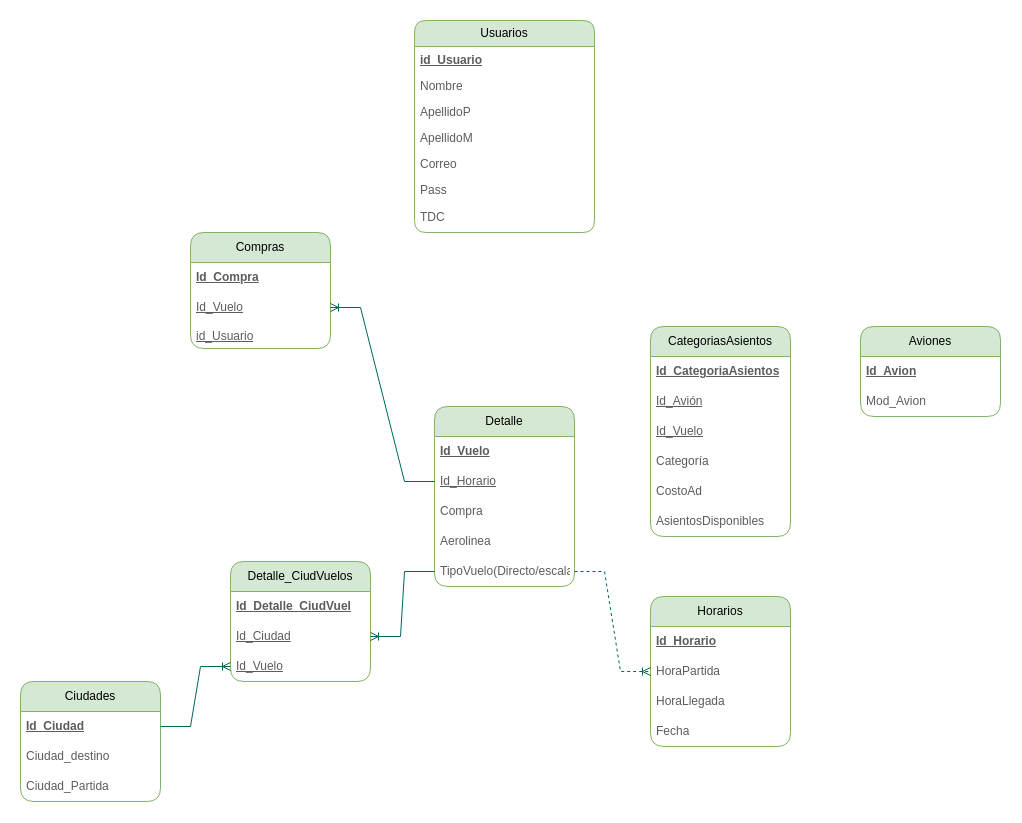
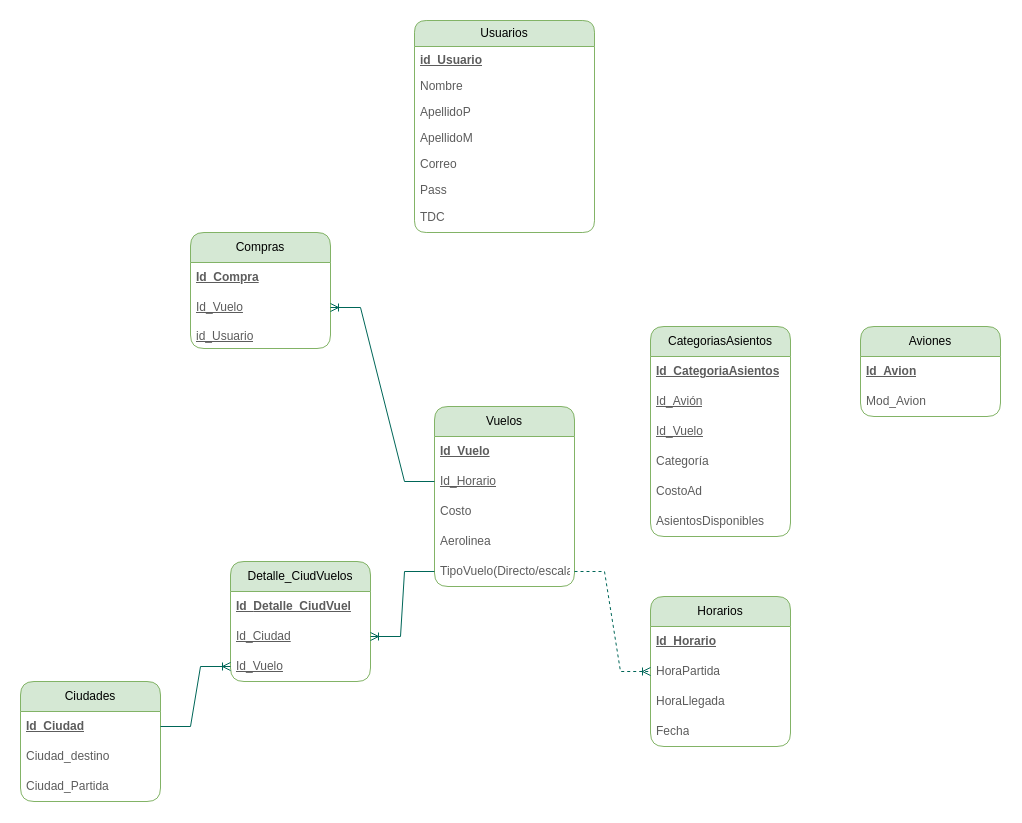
(505, 422) -> (505, 422)
(461, 512) -> (457, 512)
